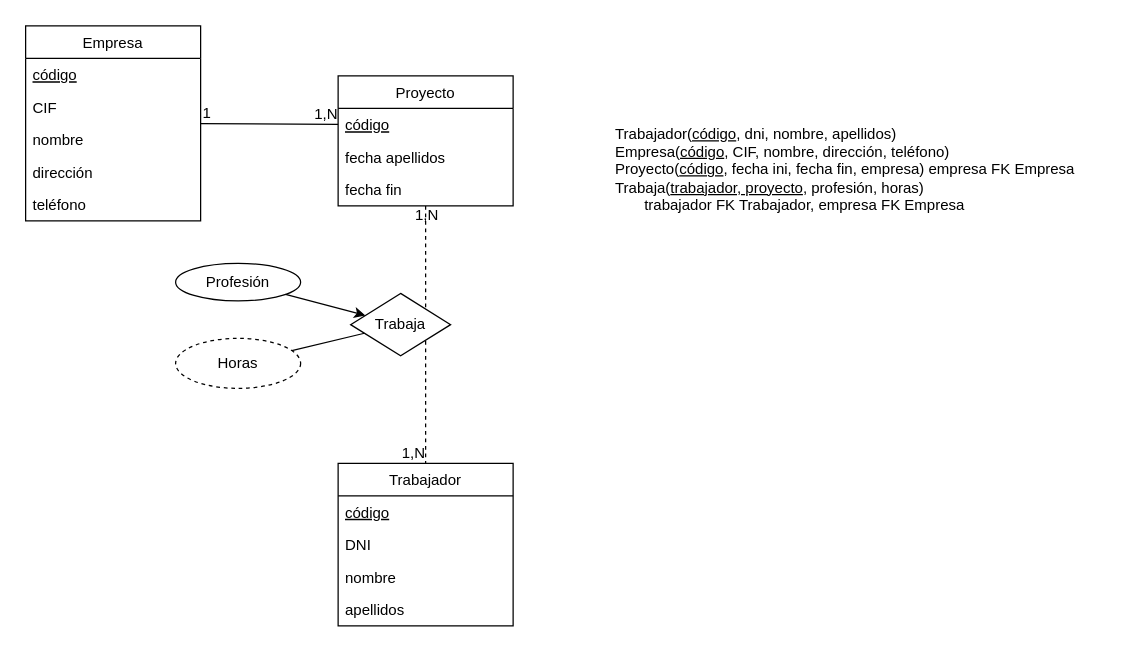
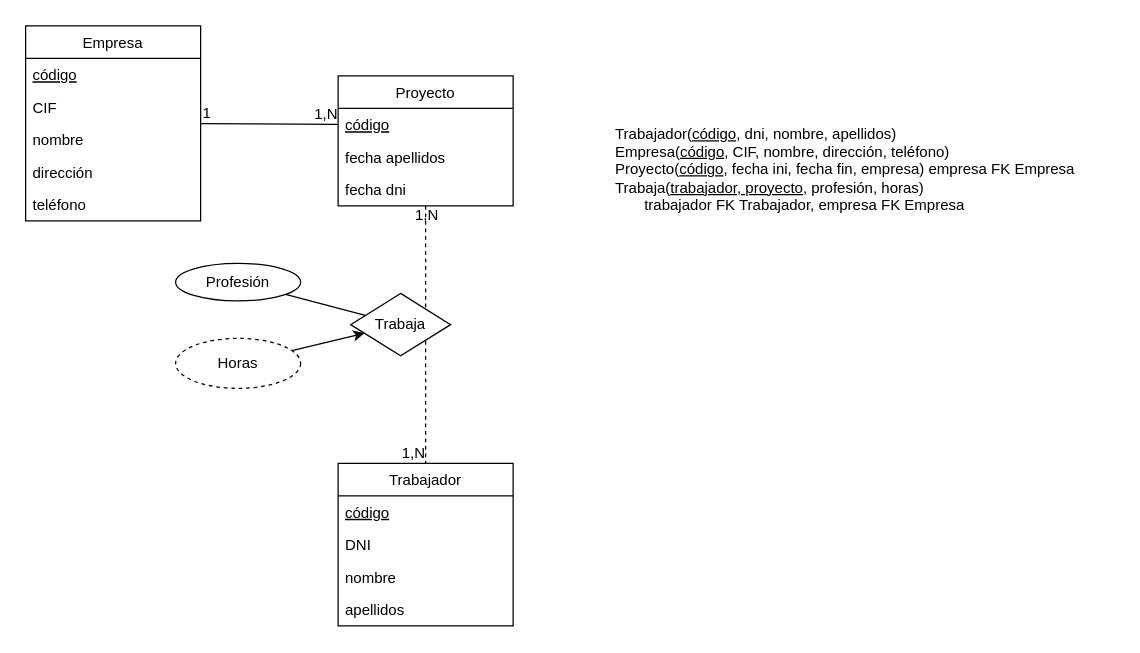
(379, 190) -> (379, 190)
(356, 313) -> (359, 313)
(359, 334) -> (355, 335)
